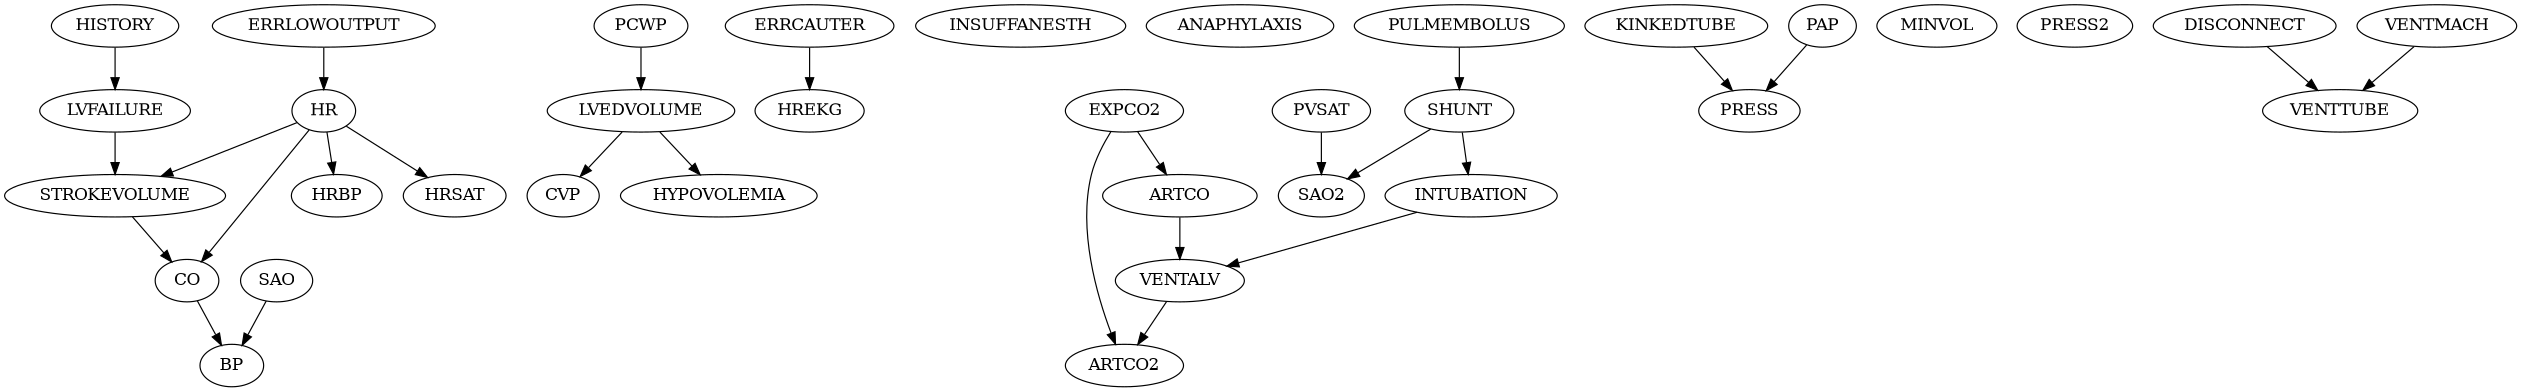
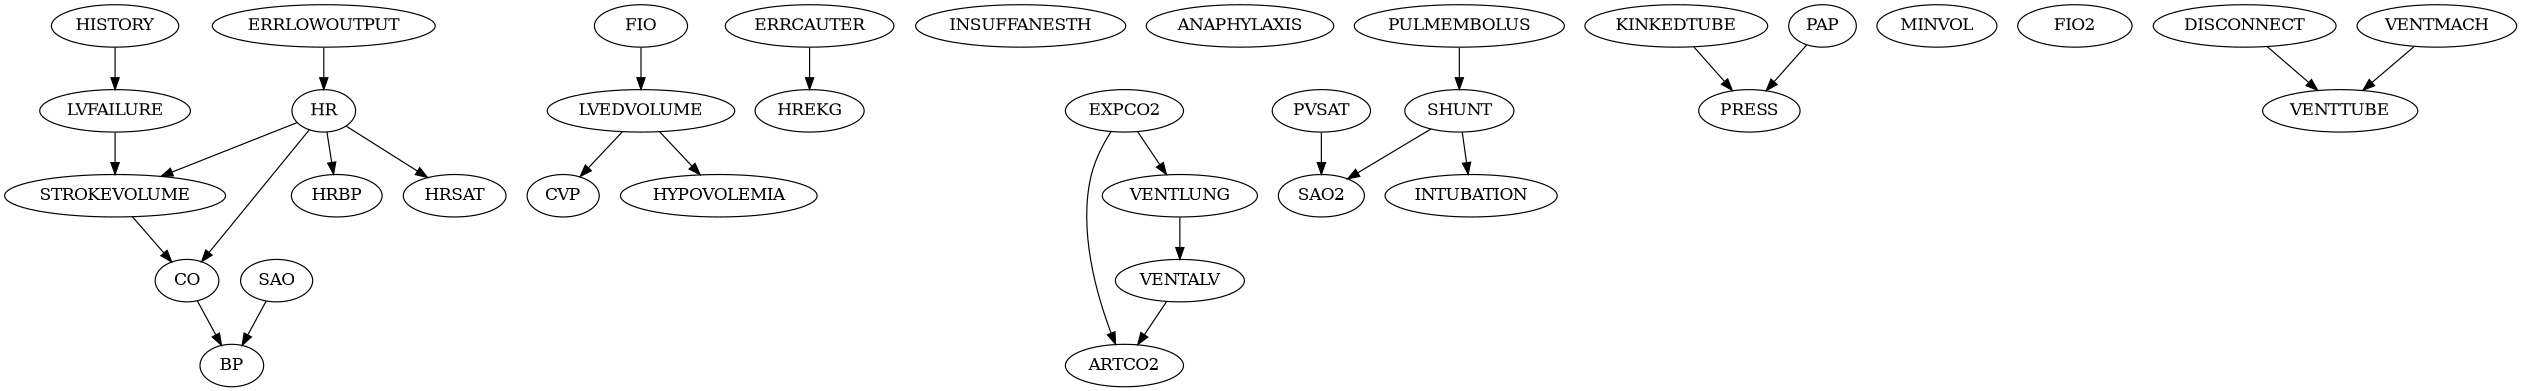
(641, 26) -> (641, 26)
(2075, 26) -> (2075, 26)
(1180, 196) -> (1180, 196)
(1328, 238) -> none
